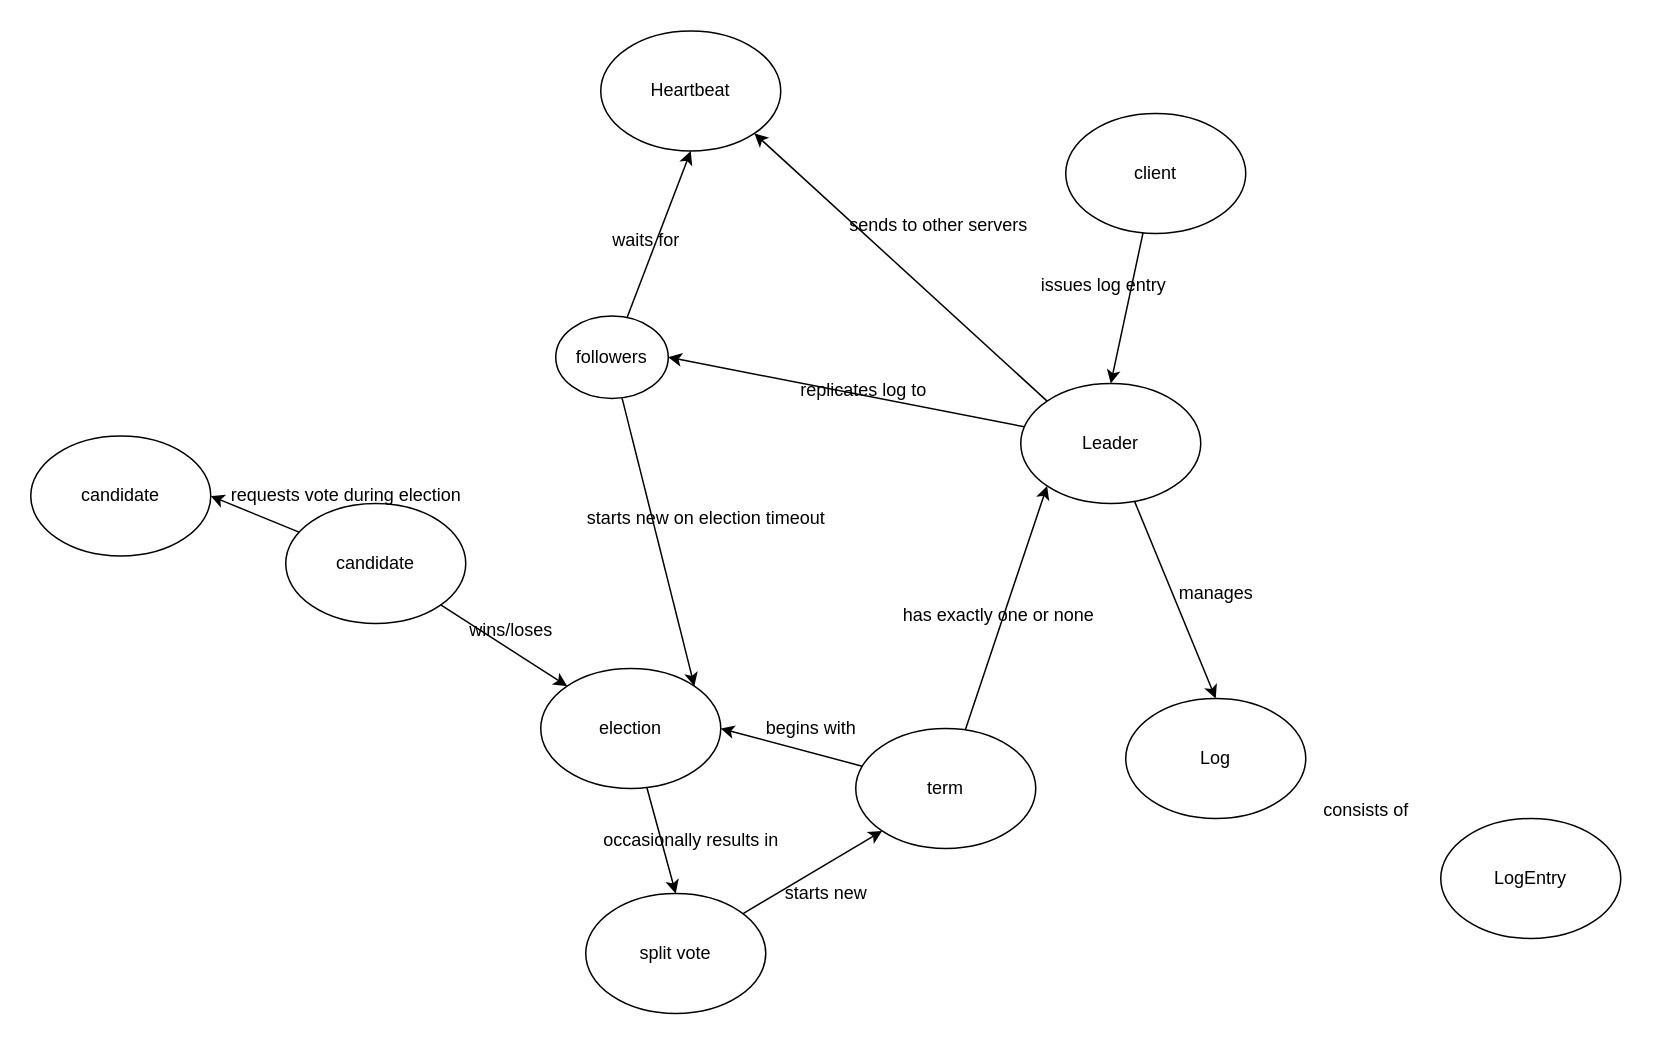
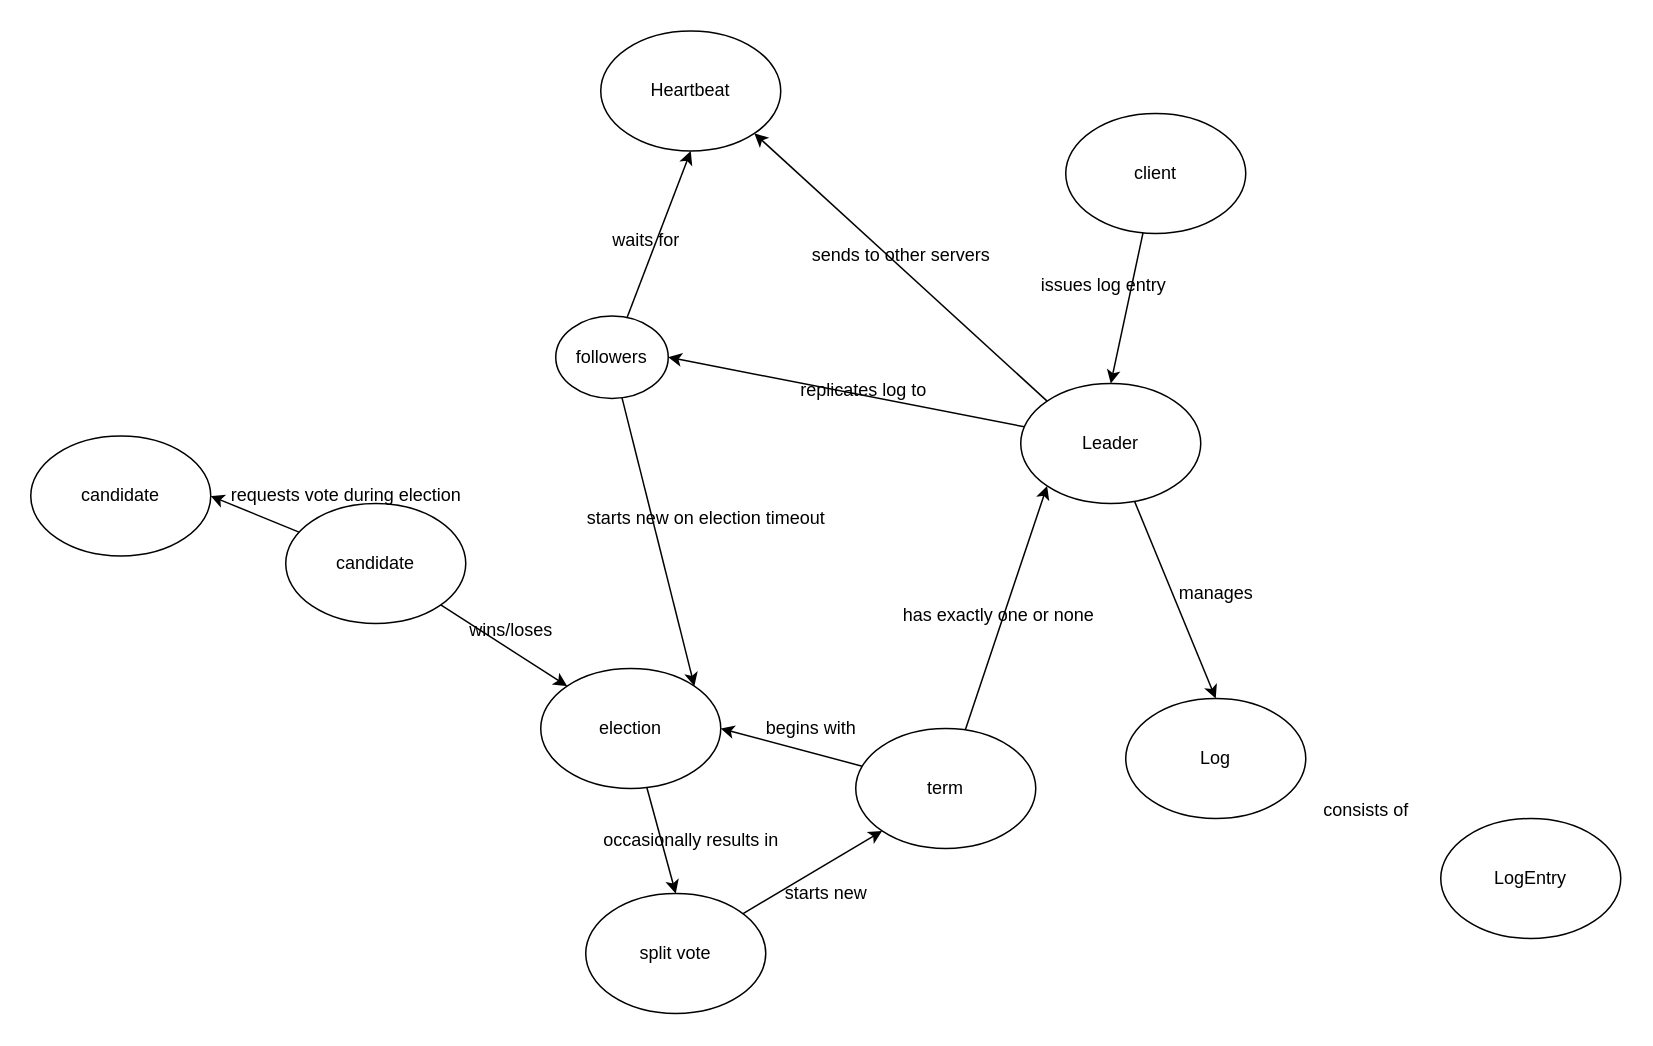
(938, 226) -> (901, 256)
